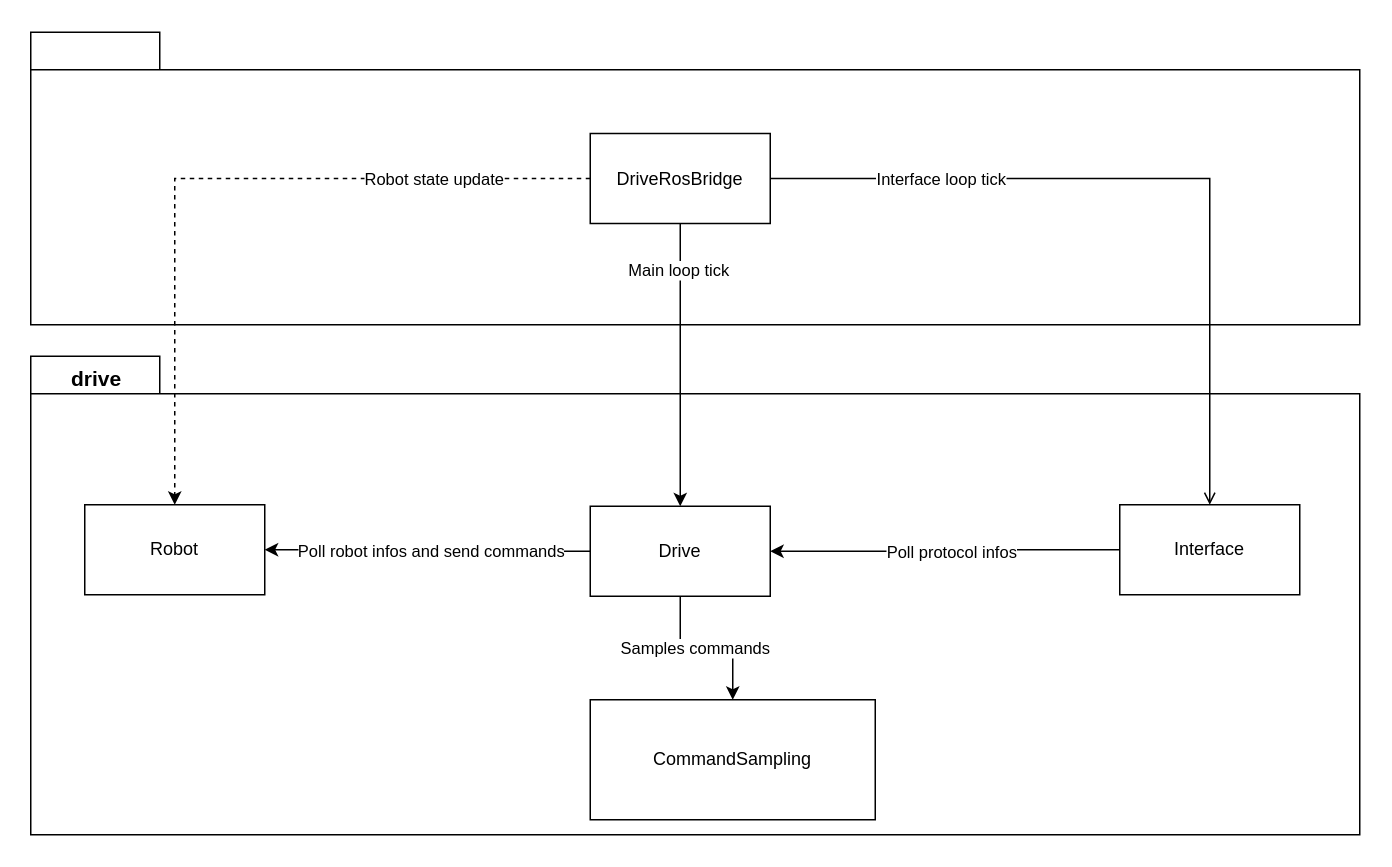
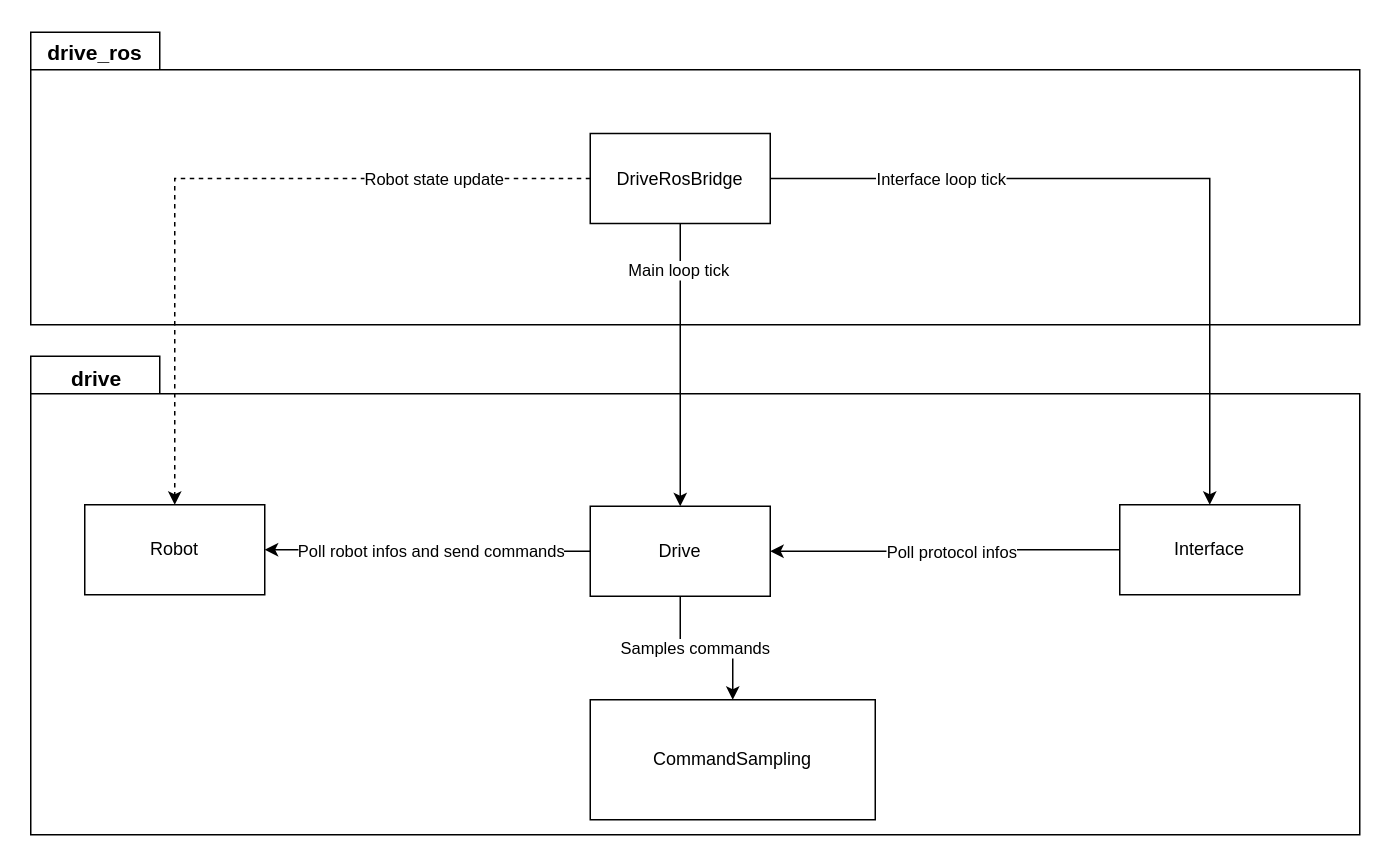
none -> (95, 53)
(1210, 495) -> (1210, 493)
